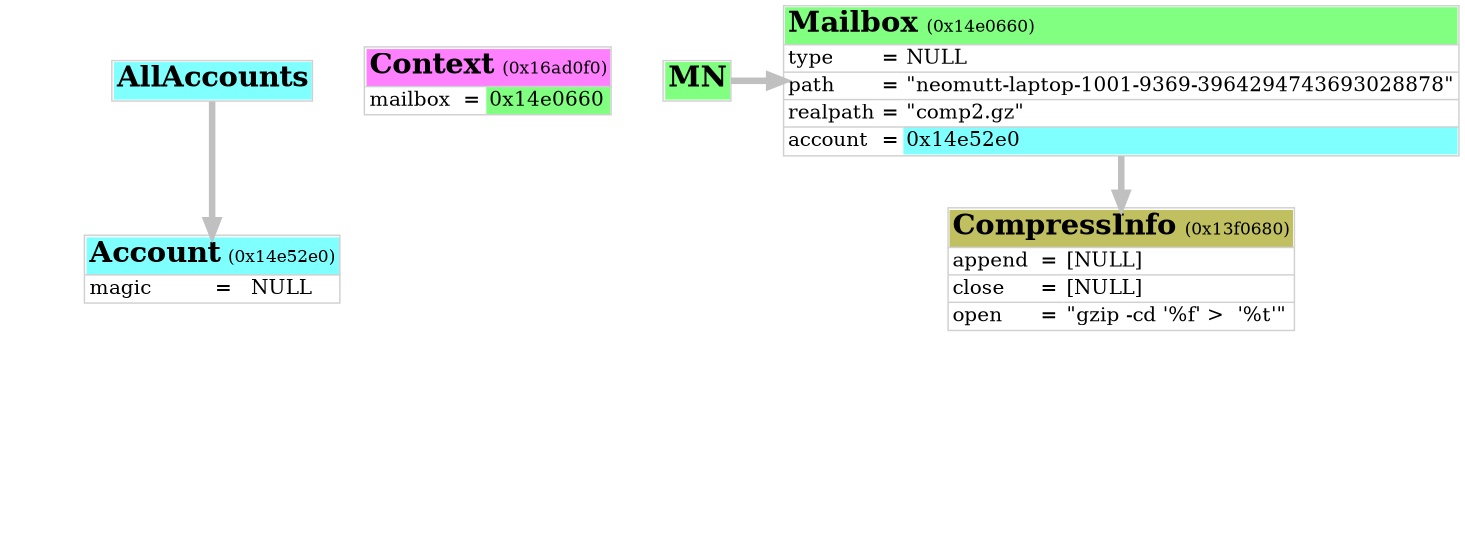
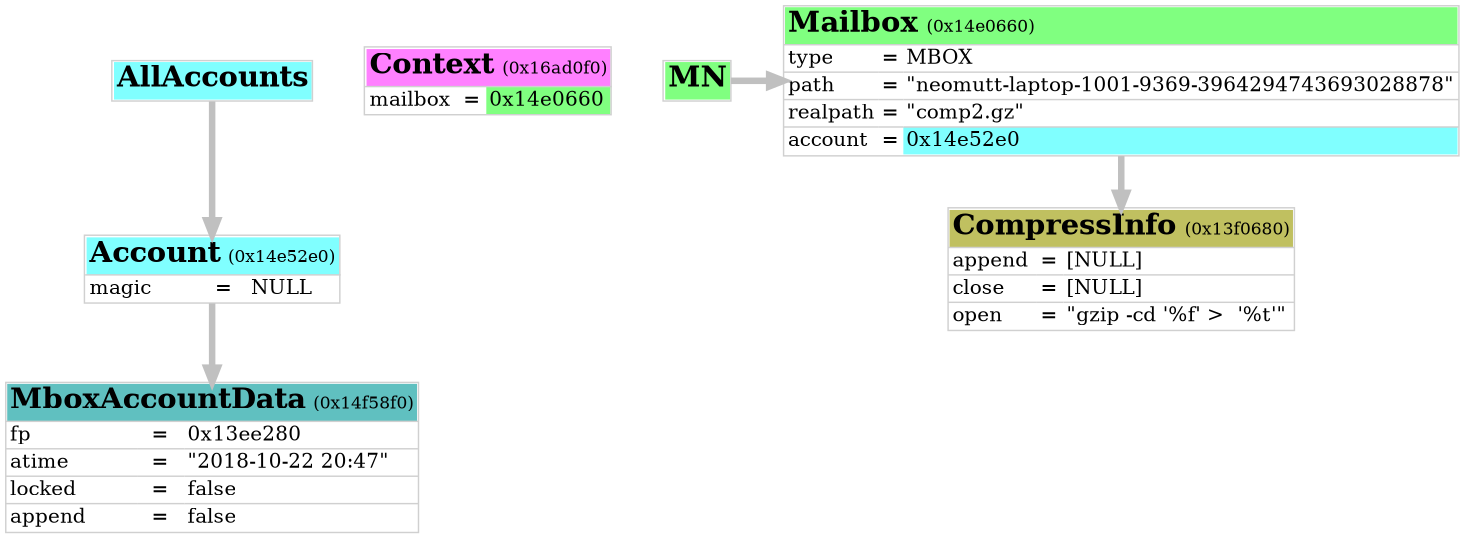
(937, 58) -> (939, 58)
none -> (212, 457)
